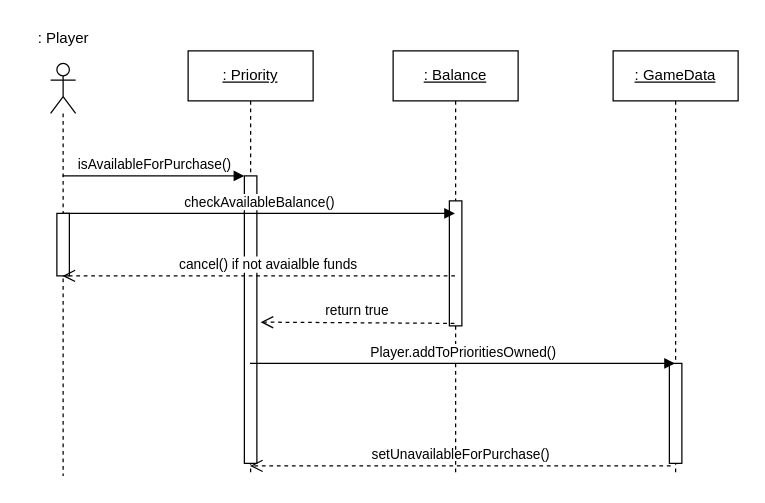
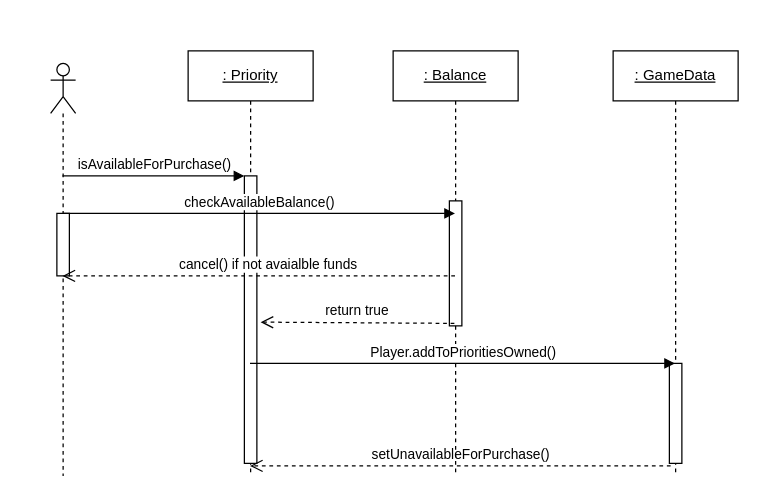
(63, 38) -> none
